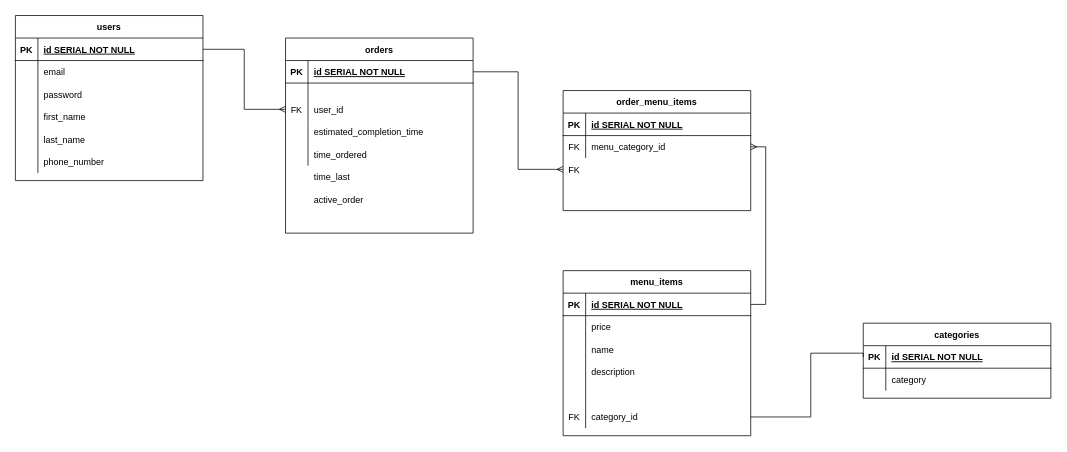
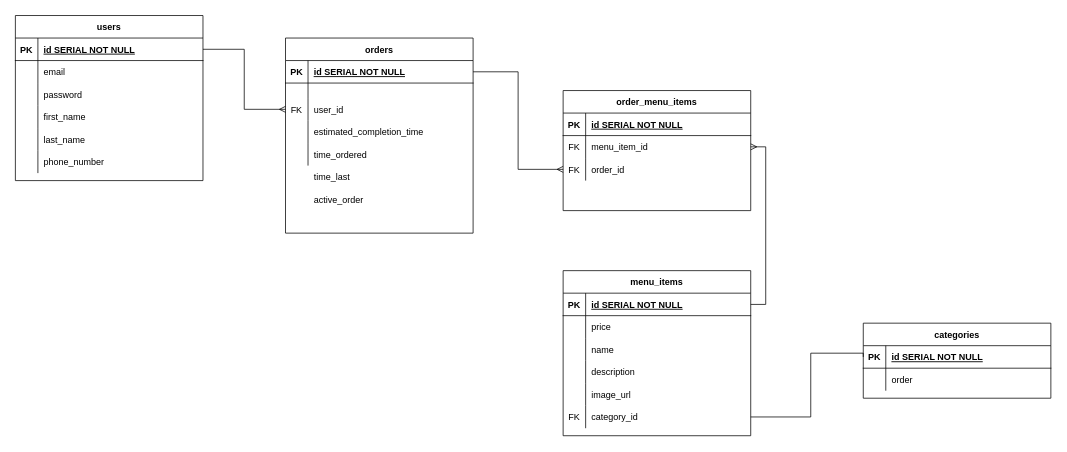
(630, 147) -> (619, 147)
none -> (668, 169)
(911, 380) -> (904, 380)
none -> (668, 394)
